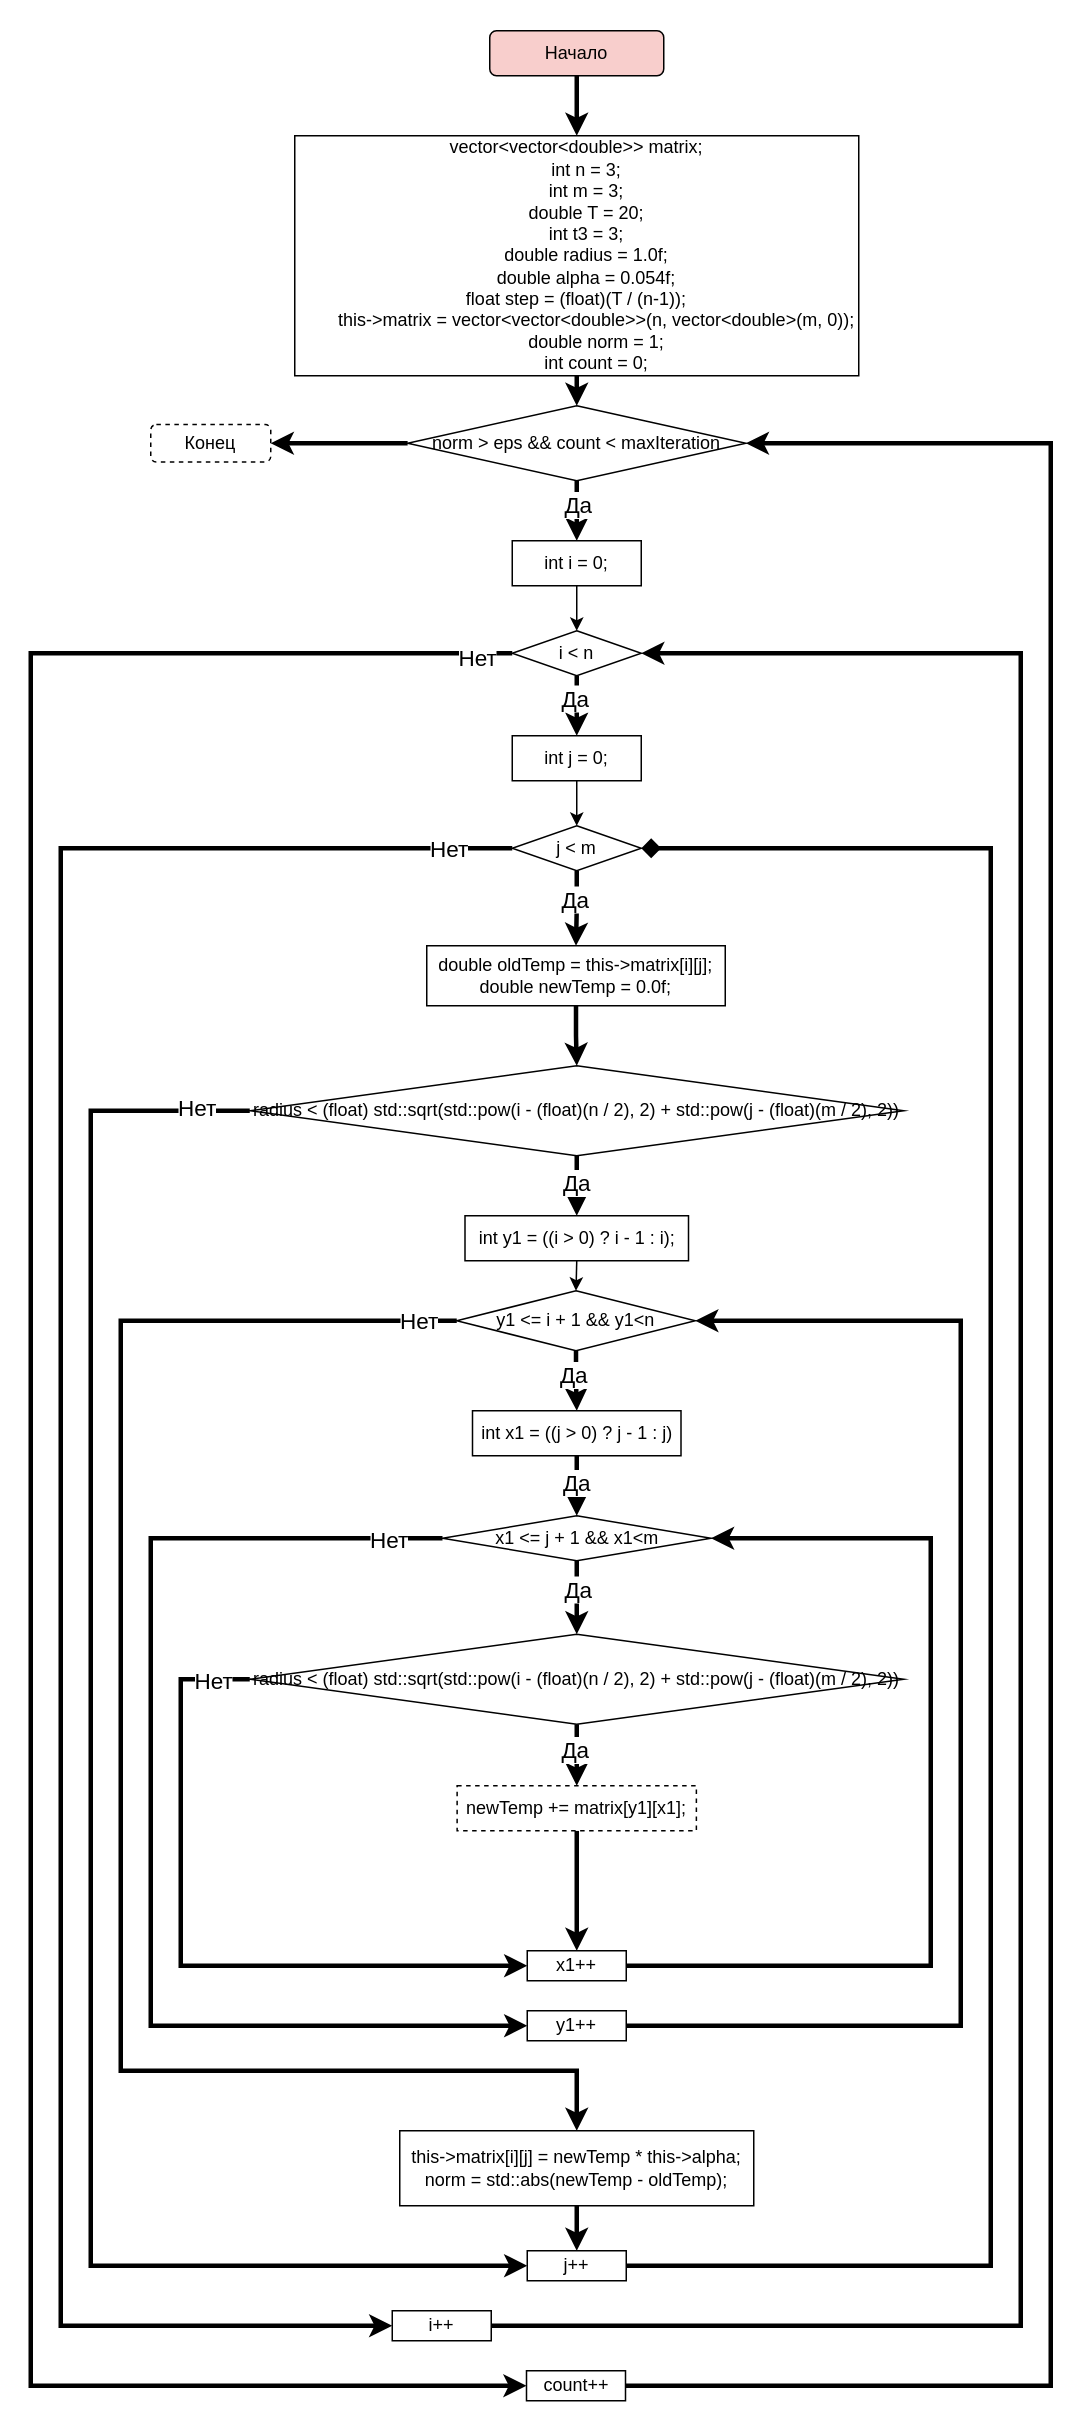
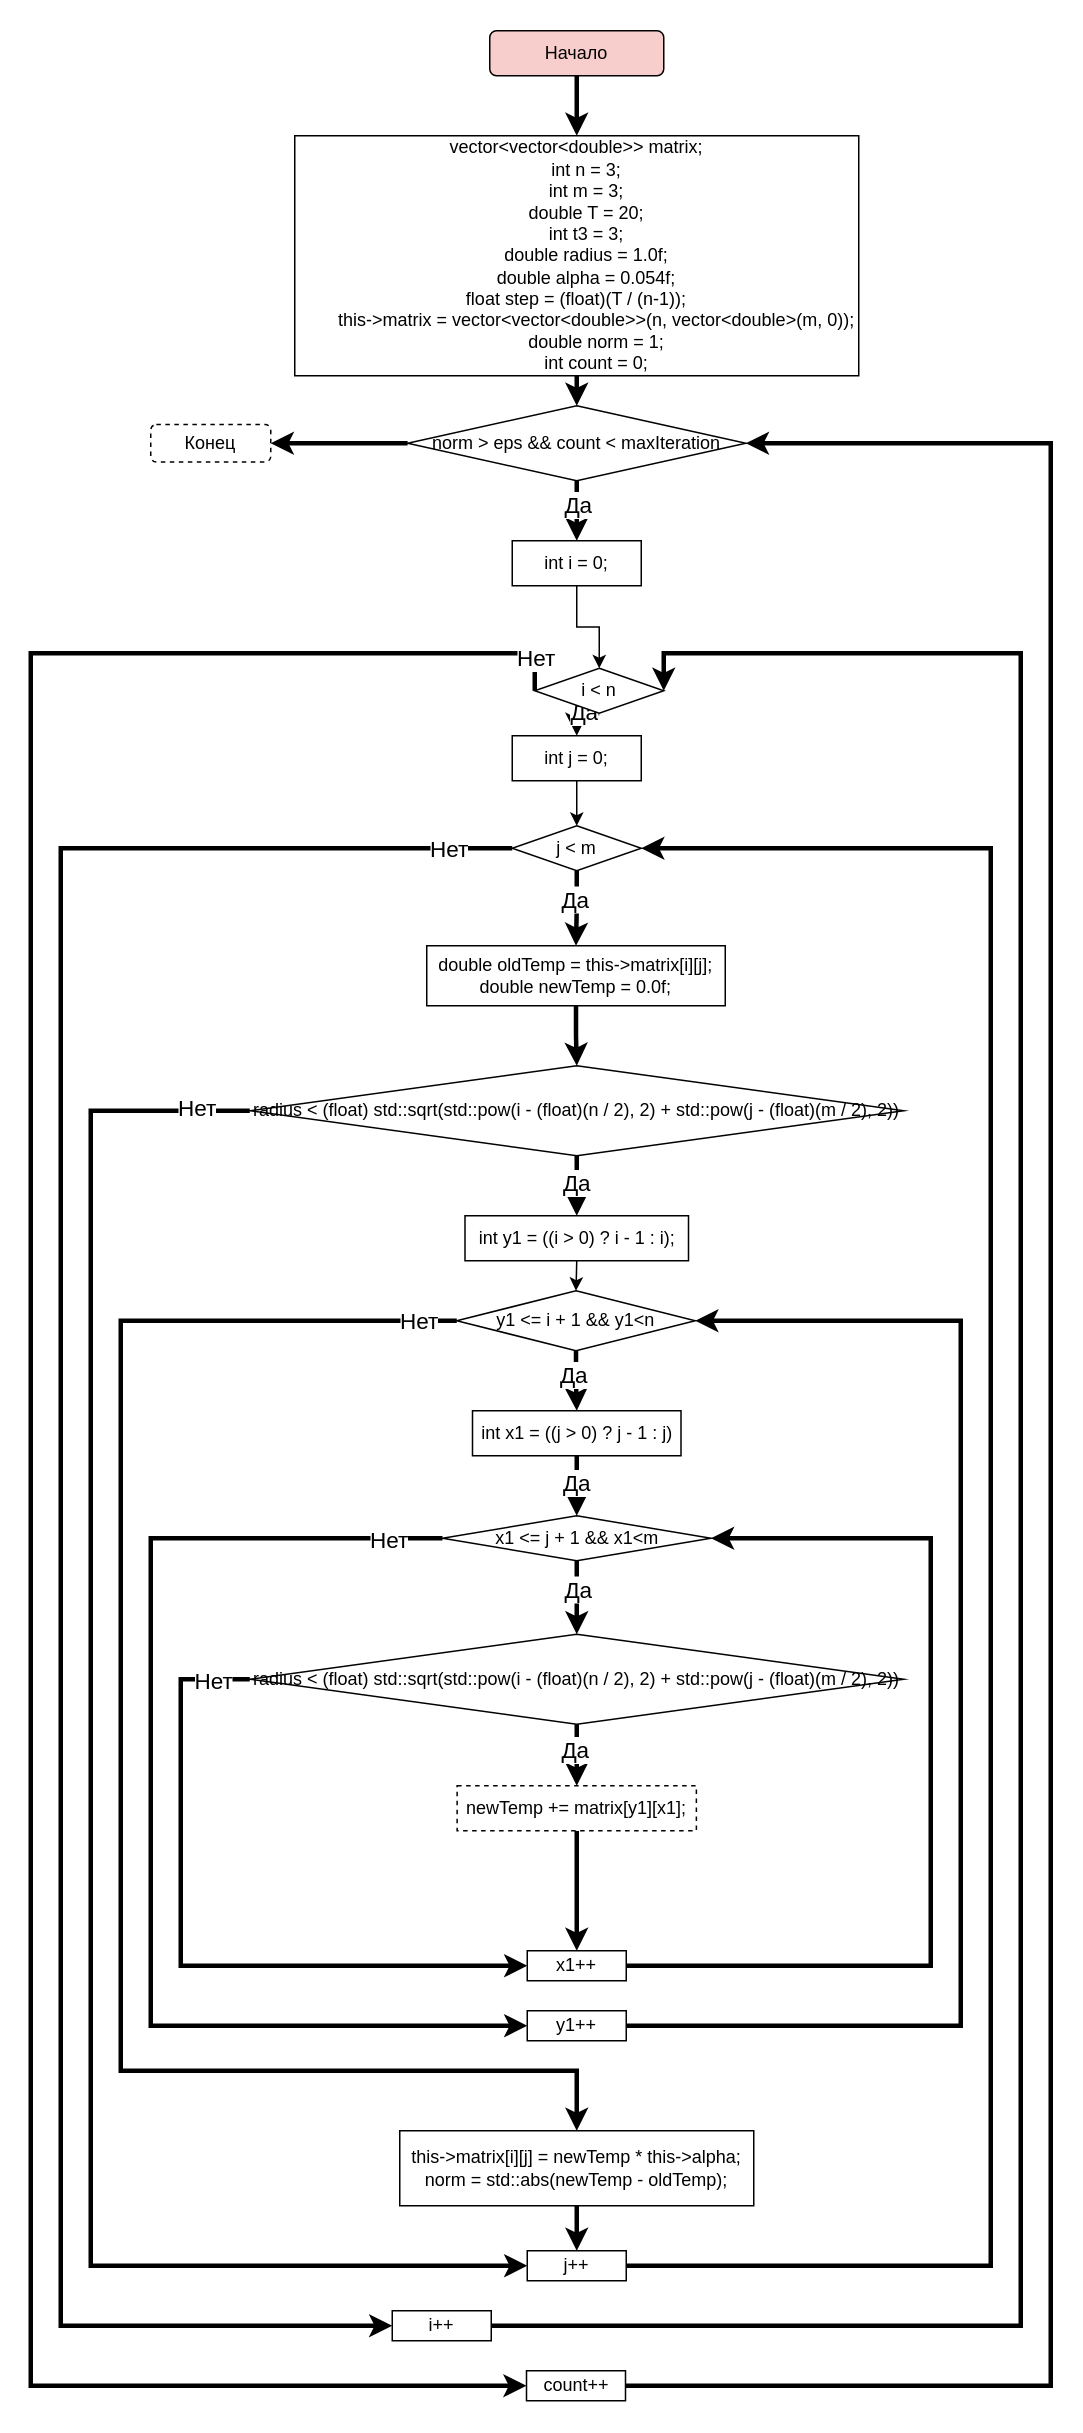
(577, 653) -> (599, 691)
(660, 848) -> (659, 848)
